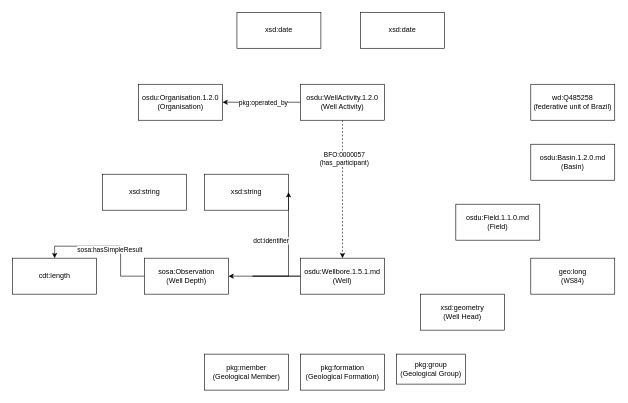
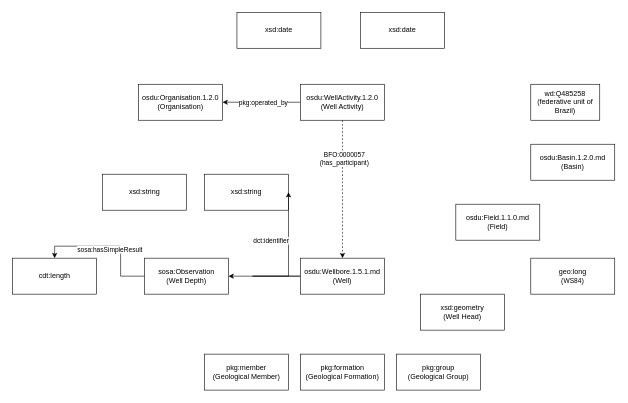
(573, 102) -> (565, 102)
(431, 369) -> (438, 372)
